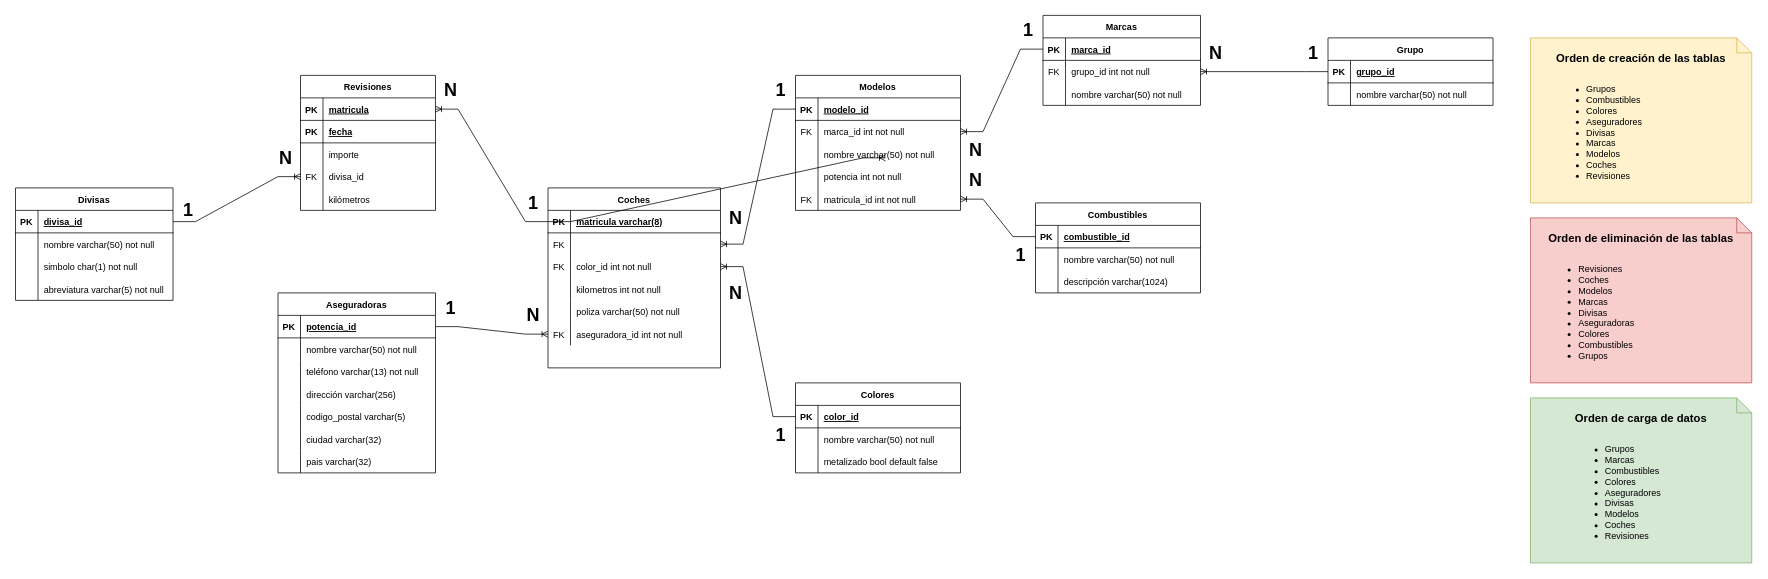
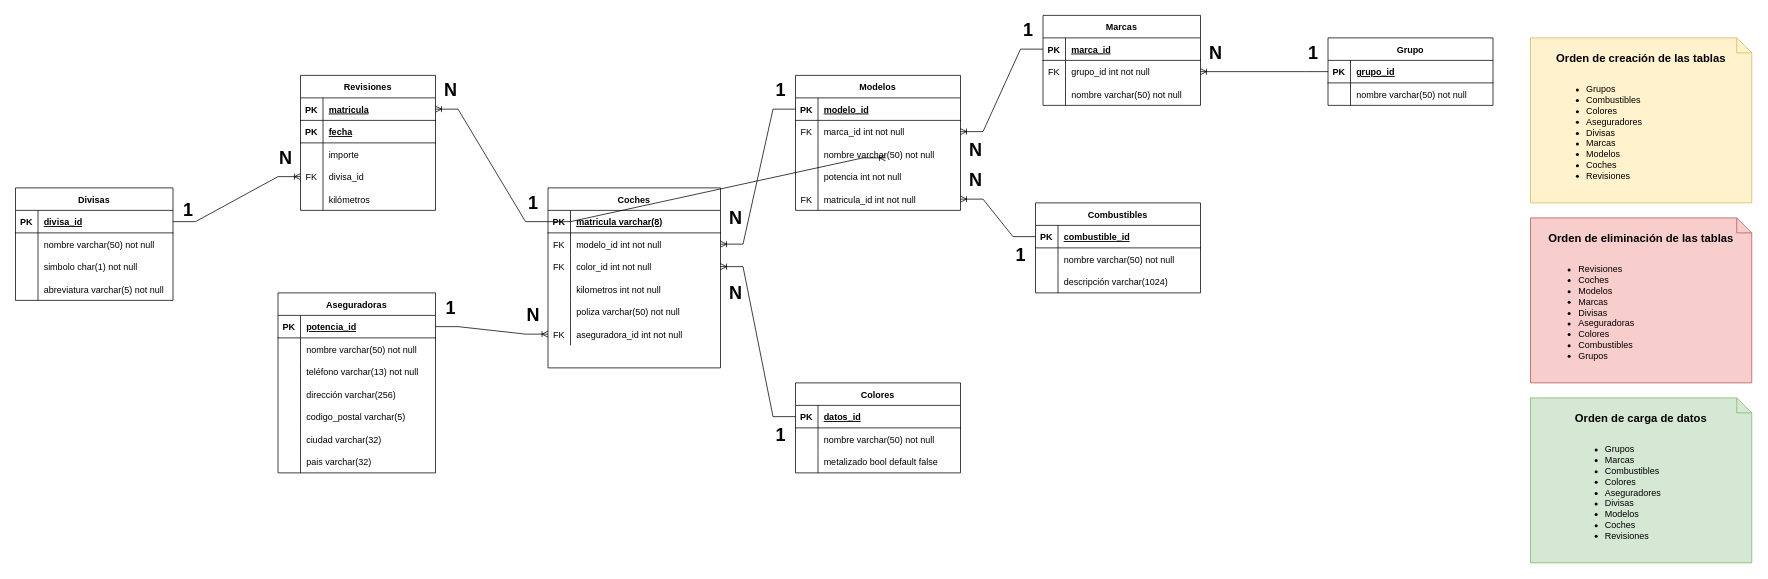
none -> (645, 244)
(841, 417) -> (842, 417)
